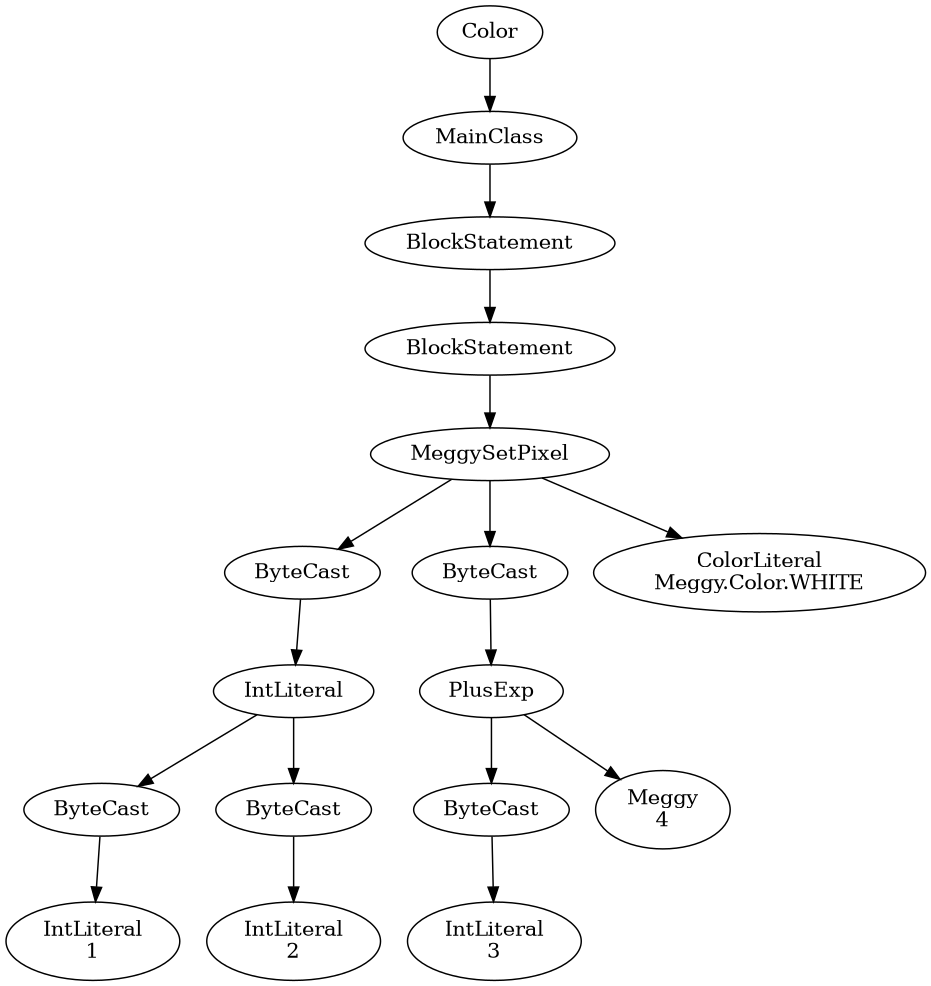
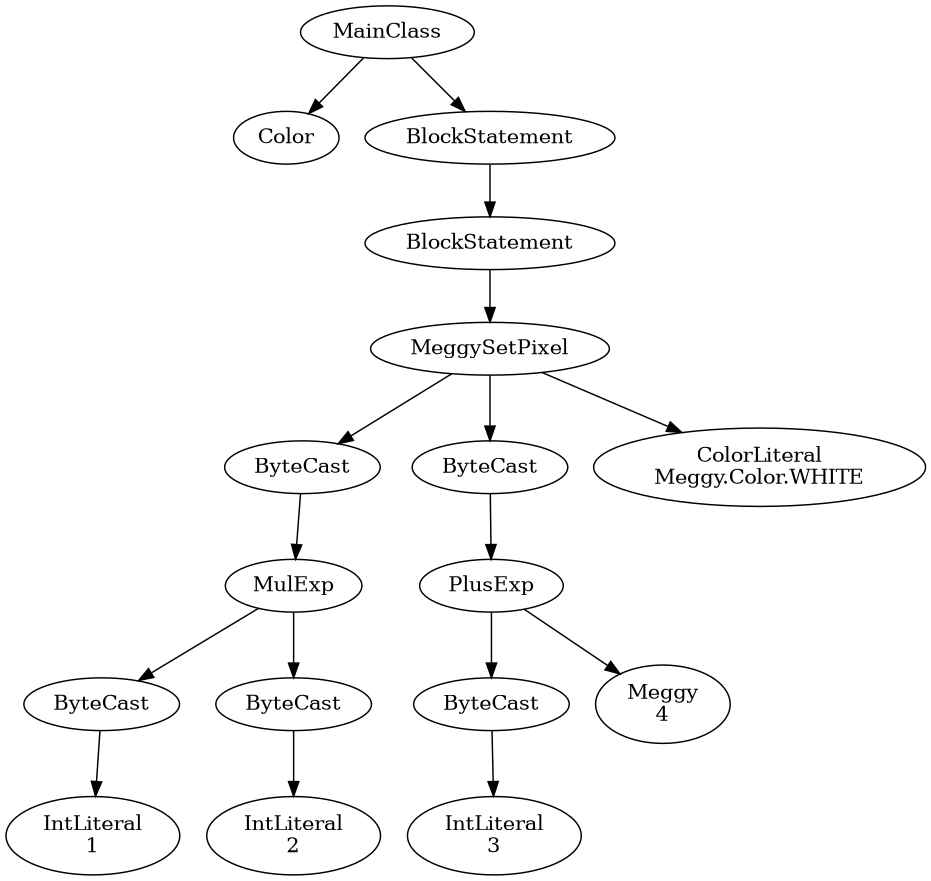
(490, 78) -> (341, 80)
(294, 691) -> (294, 586)
